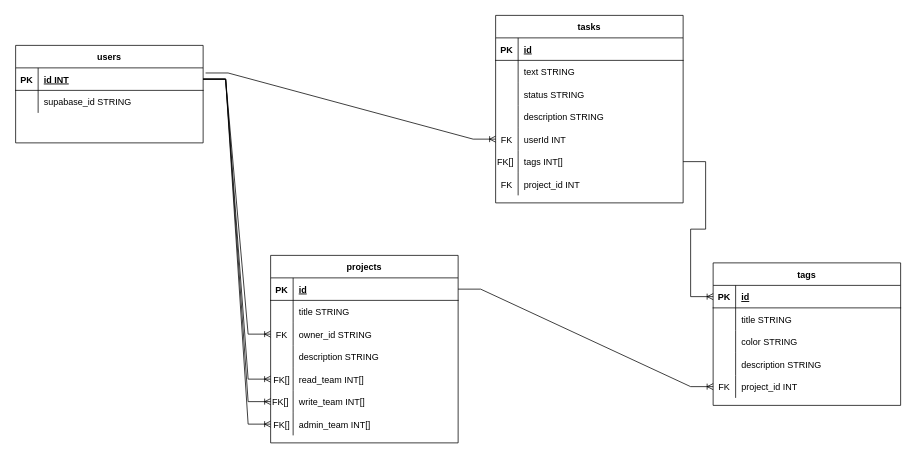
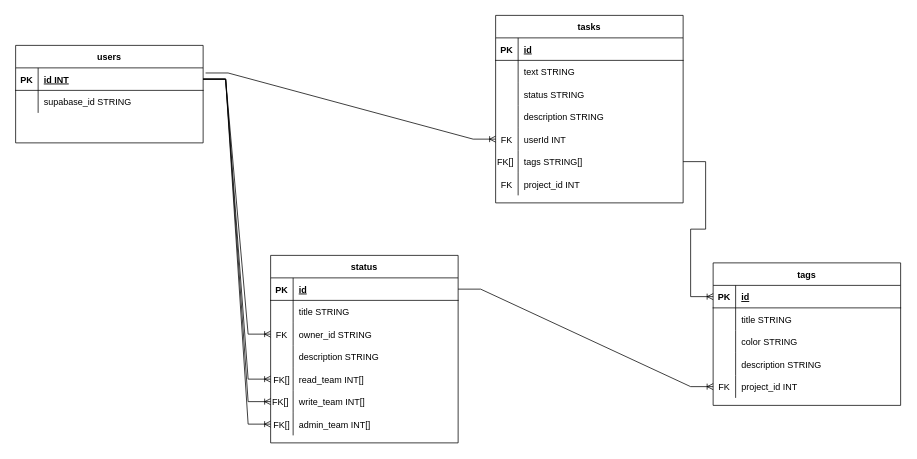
(548, 162) -> (555, 162)
(364, 267) -> (364, 267)
